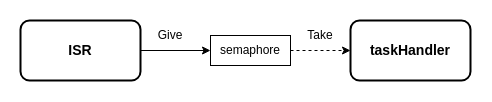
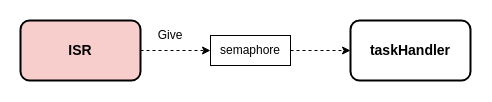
(321, 36) -> none
(81, 51) -> (81, 51)
(172, 51) -> (172, 51)
